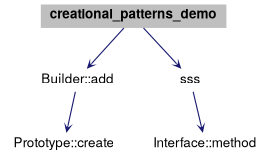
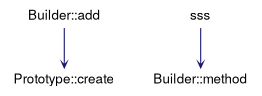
(134, 16) -> none
(205, 144) -> (201, 80)
